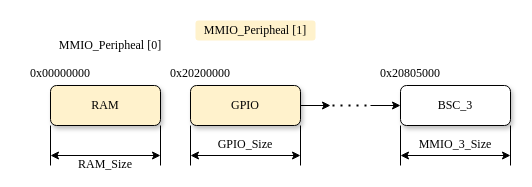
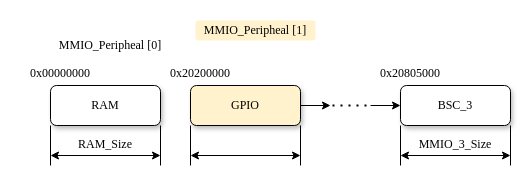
(106, 106) -> (106, 106)
(246, 145) -> none
(106, 165) -> (106, 145)
